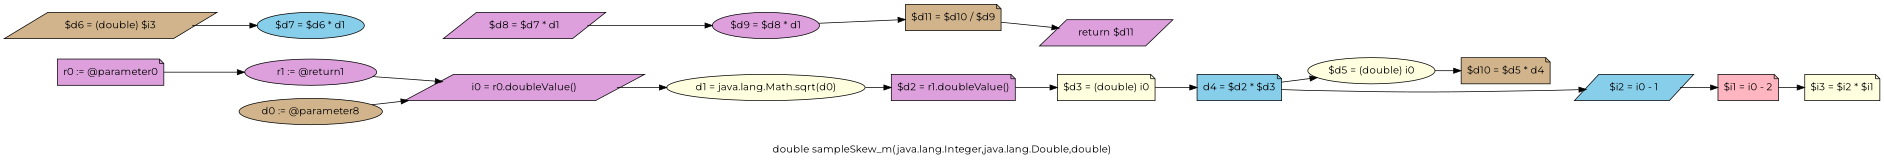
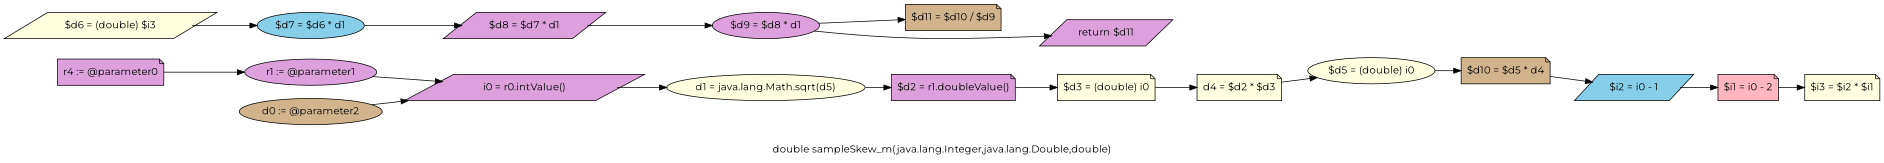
(1026, 25) -> (929, 39)
(111, 26) -> (111, 26)
none -> (409, 26)
(111, 72) -> (111, 72)
(311, 72) -> (311, 72)
(524, 88) -> (524, 88)
(766, 88) -> (766, 88)
(1239, 88) -> (1239, 88)
(1430, 92) -> (1568, 79)
(311, 112) -> (311, 112)
